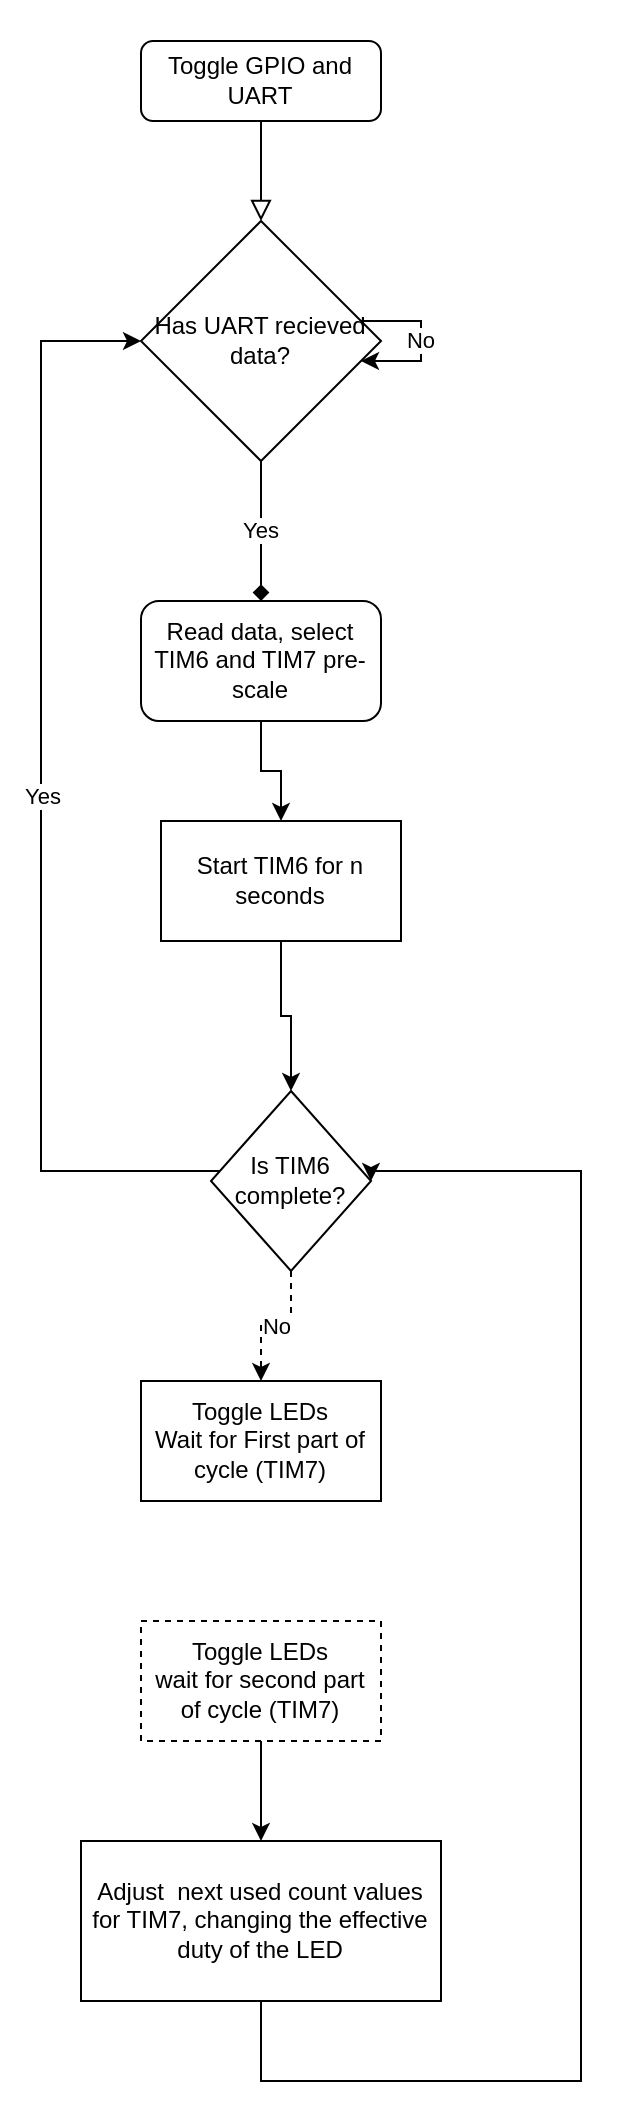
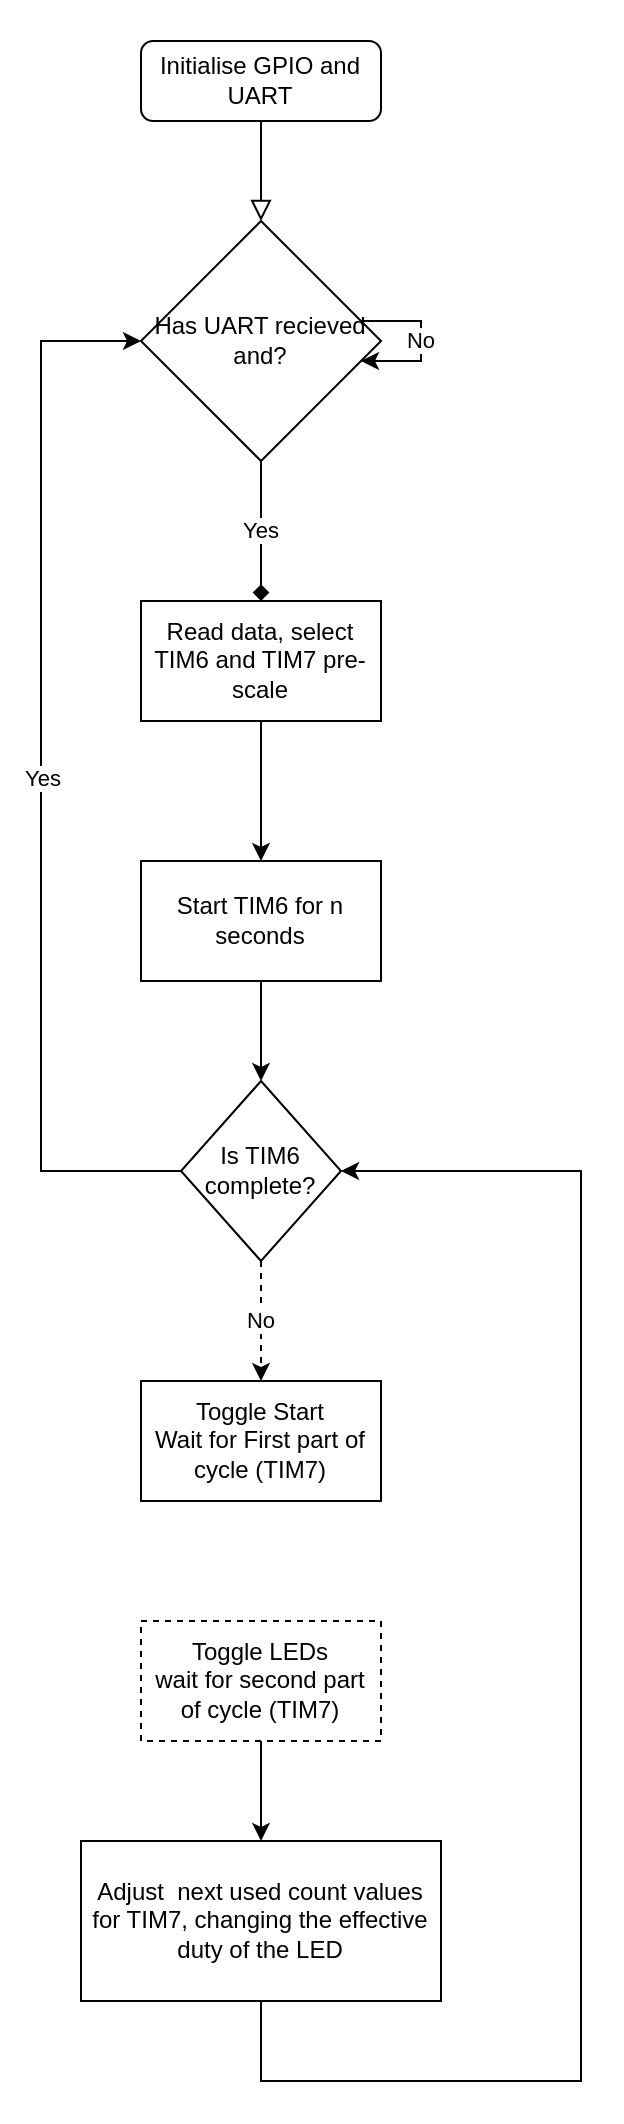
(261, 81) -> (261, 81)
(261, 341) -> (261, 341)
(261, 661) -> (261, 661)
(281, 881) -> (261, 921)
(291, 1181) -> (261, 1171)
(261, 1441) -> (261, 1441)
